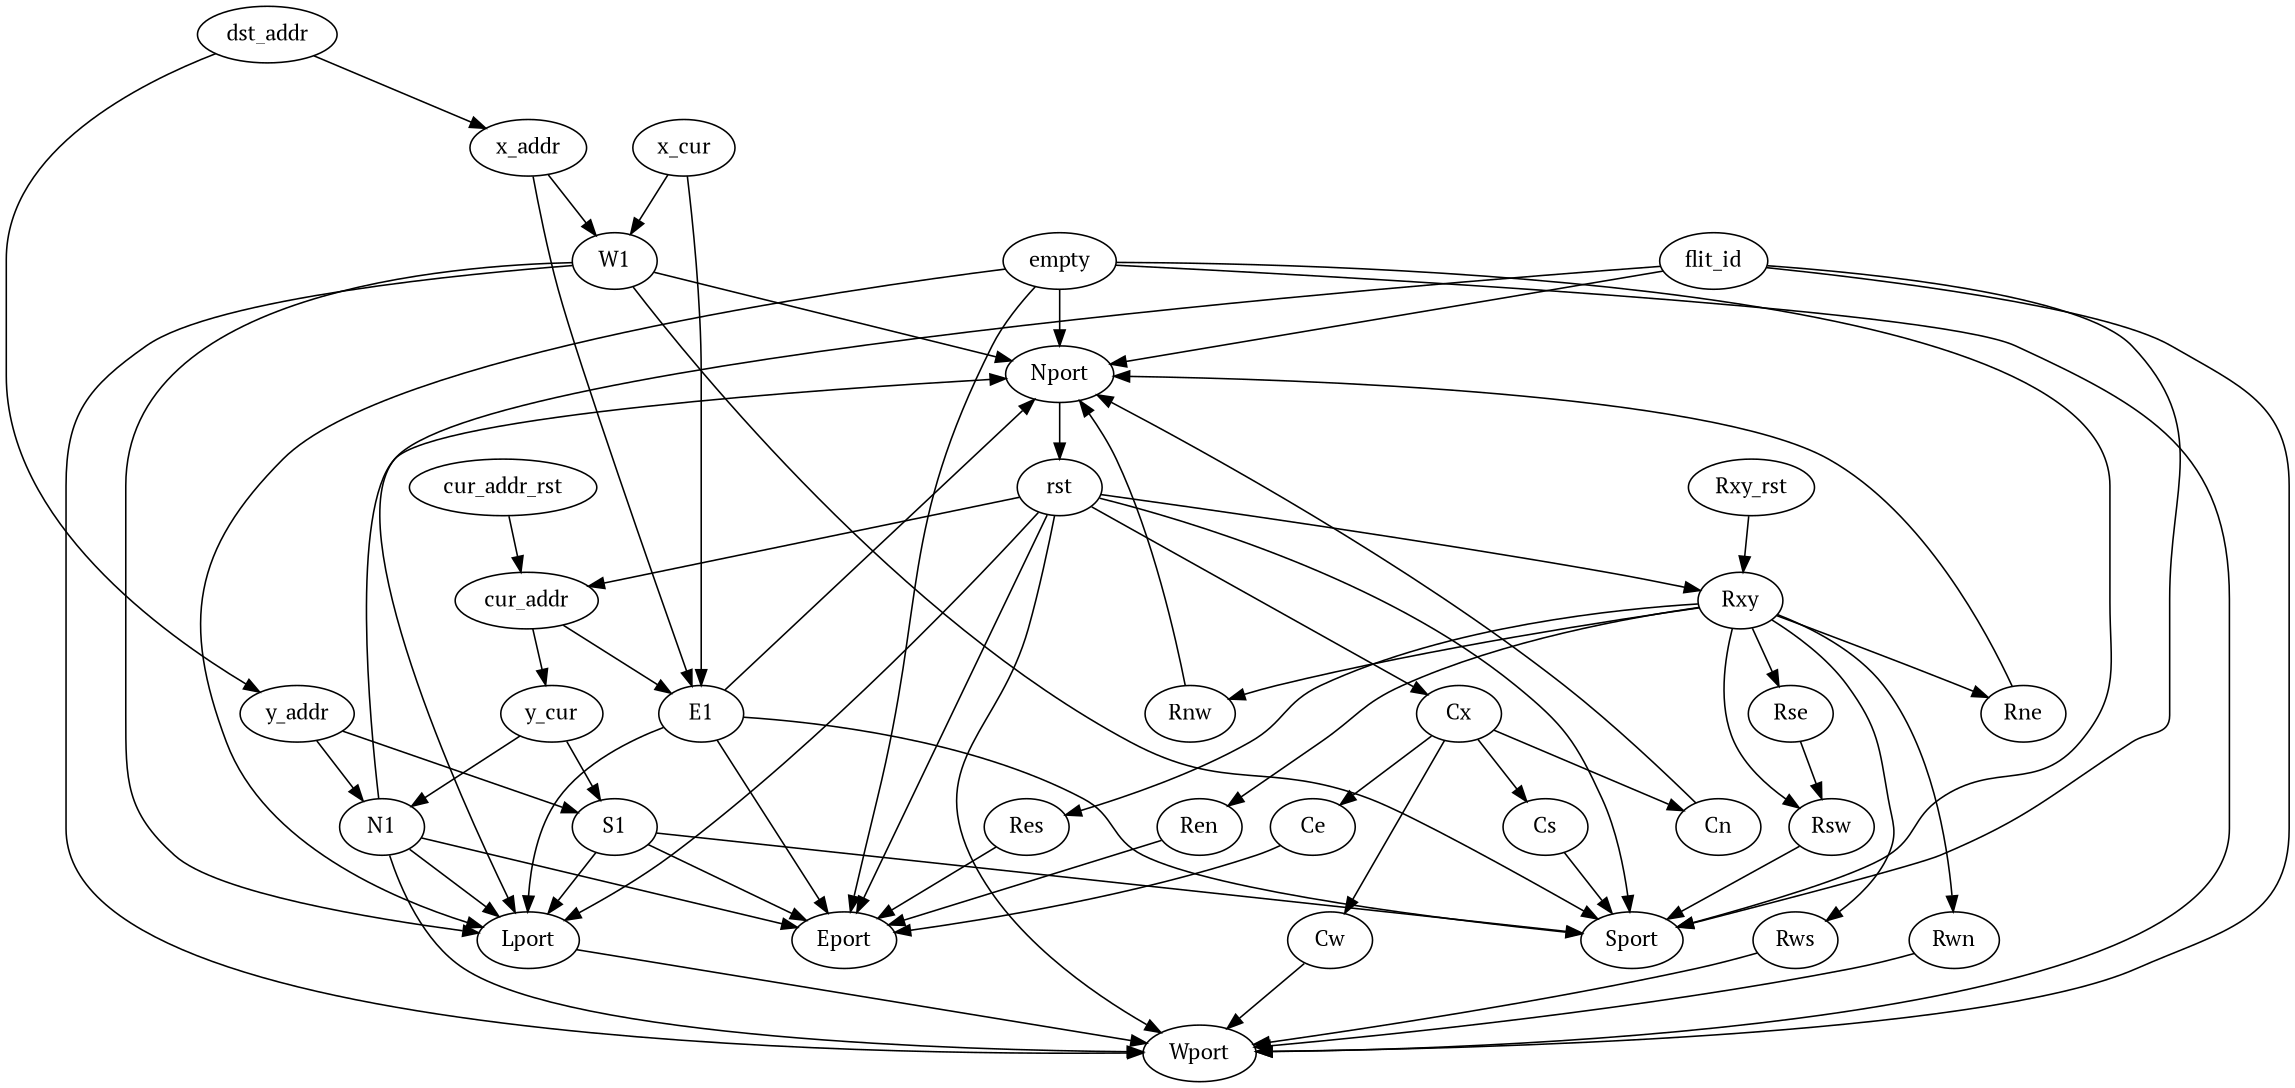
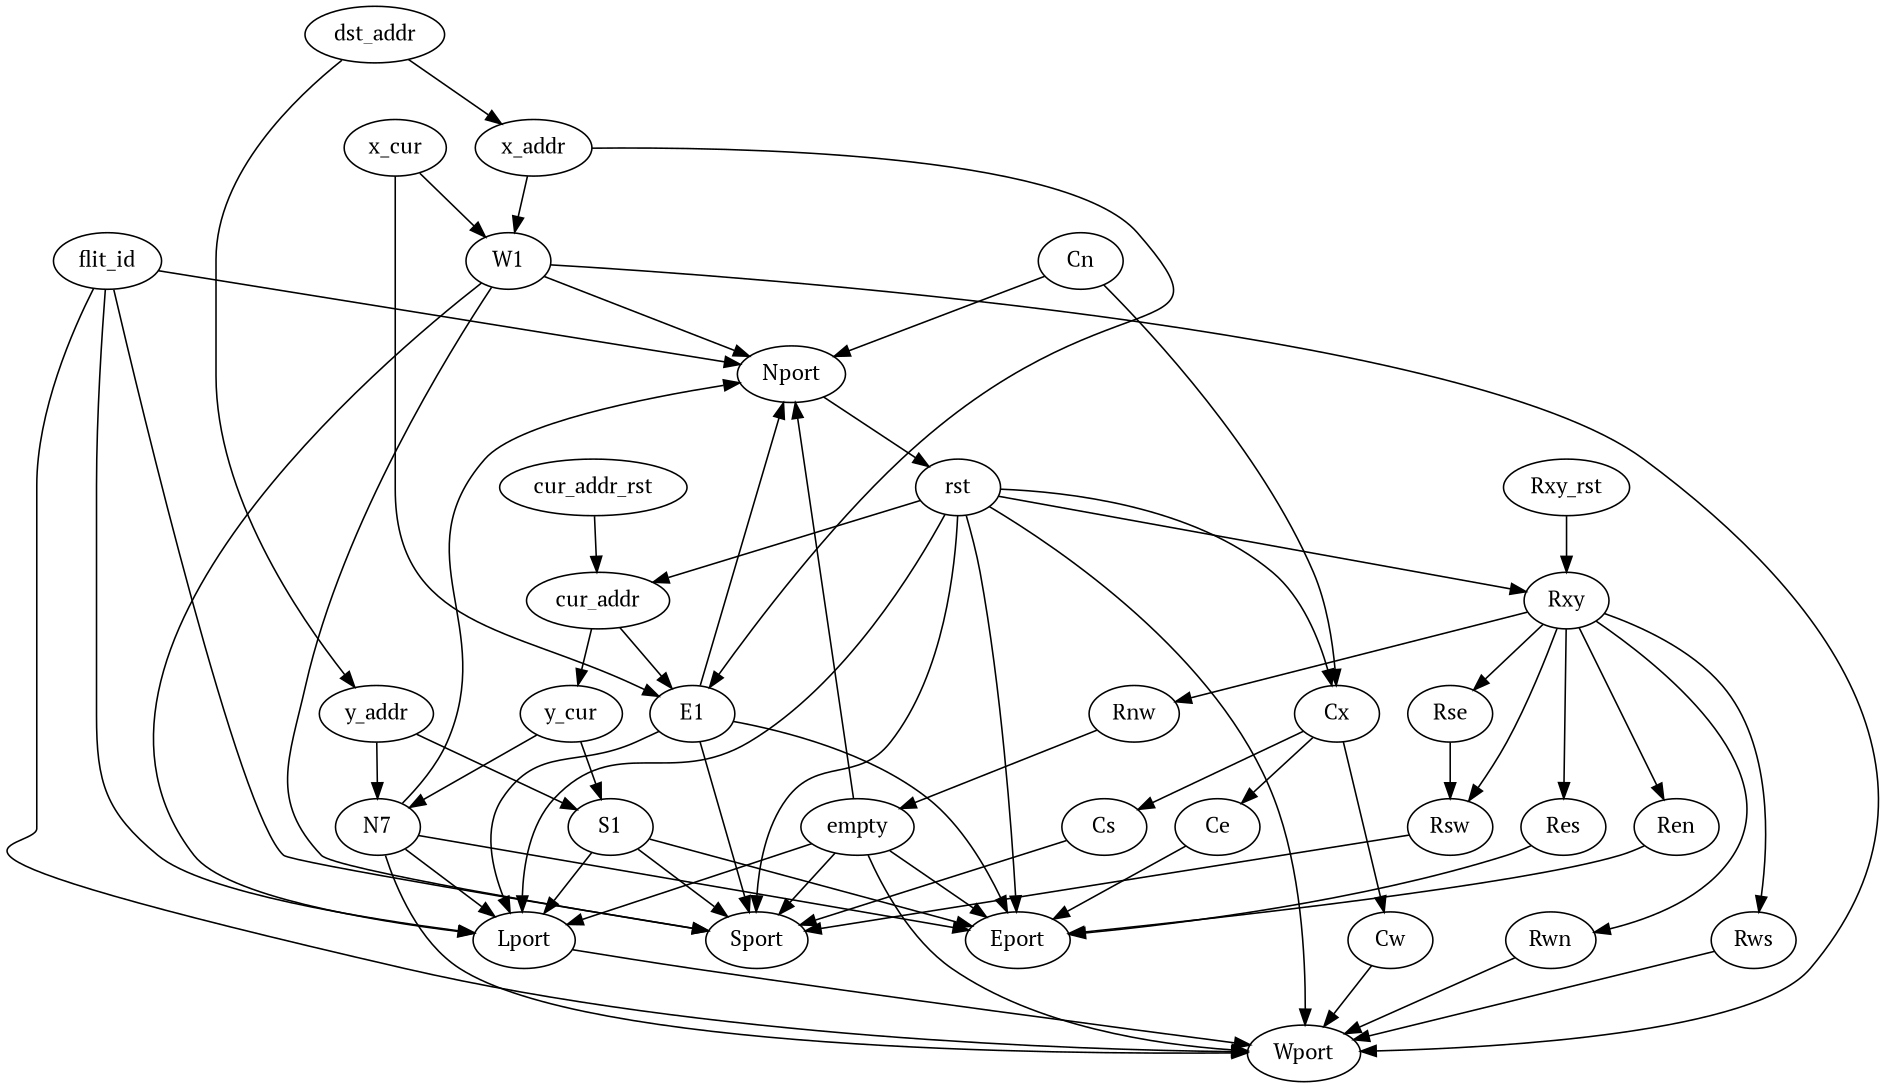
(1152, 552) -> (1015, 763)
(2023, 714) -> none
(1573, 764) -> (1250, 460)
(382, 827) -> (378, 827)
